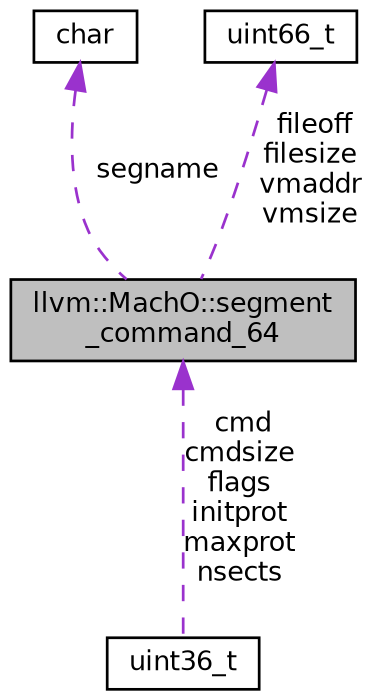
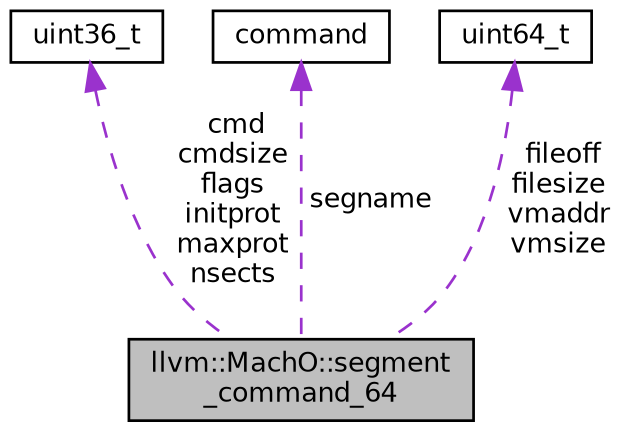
(85, 37) -> (301, 37)
(281, 37) -> (516, 37)
(183, 514) -> (140, 228)
